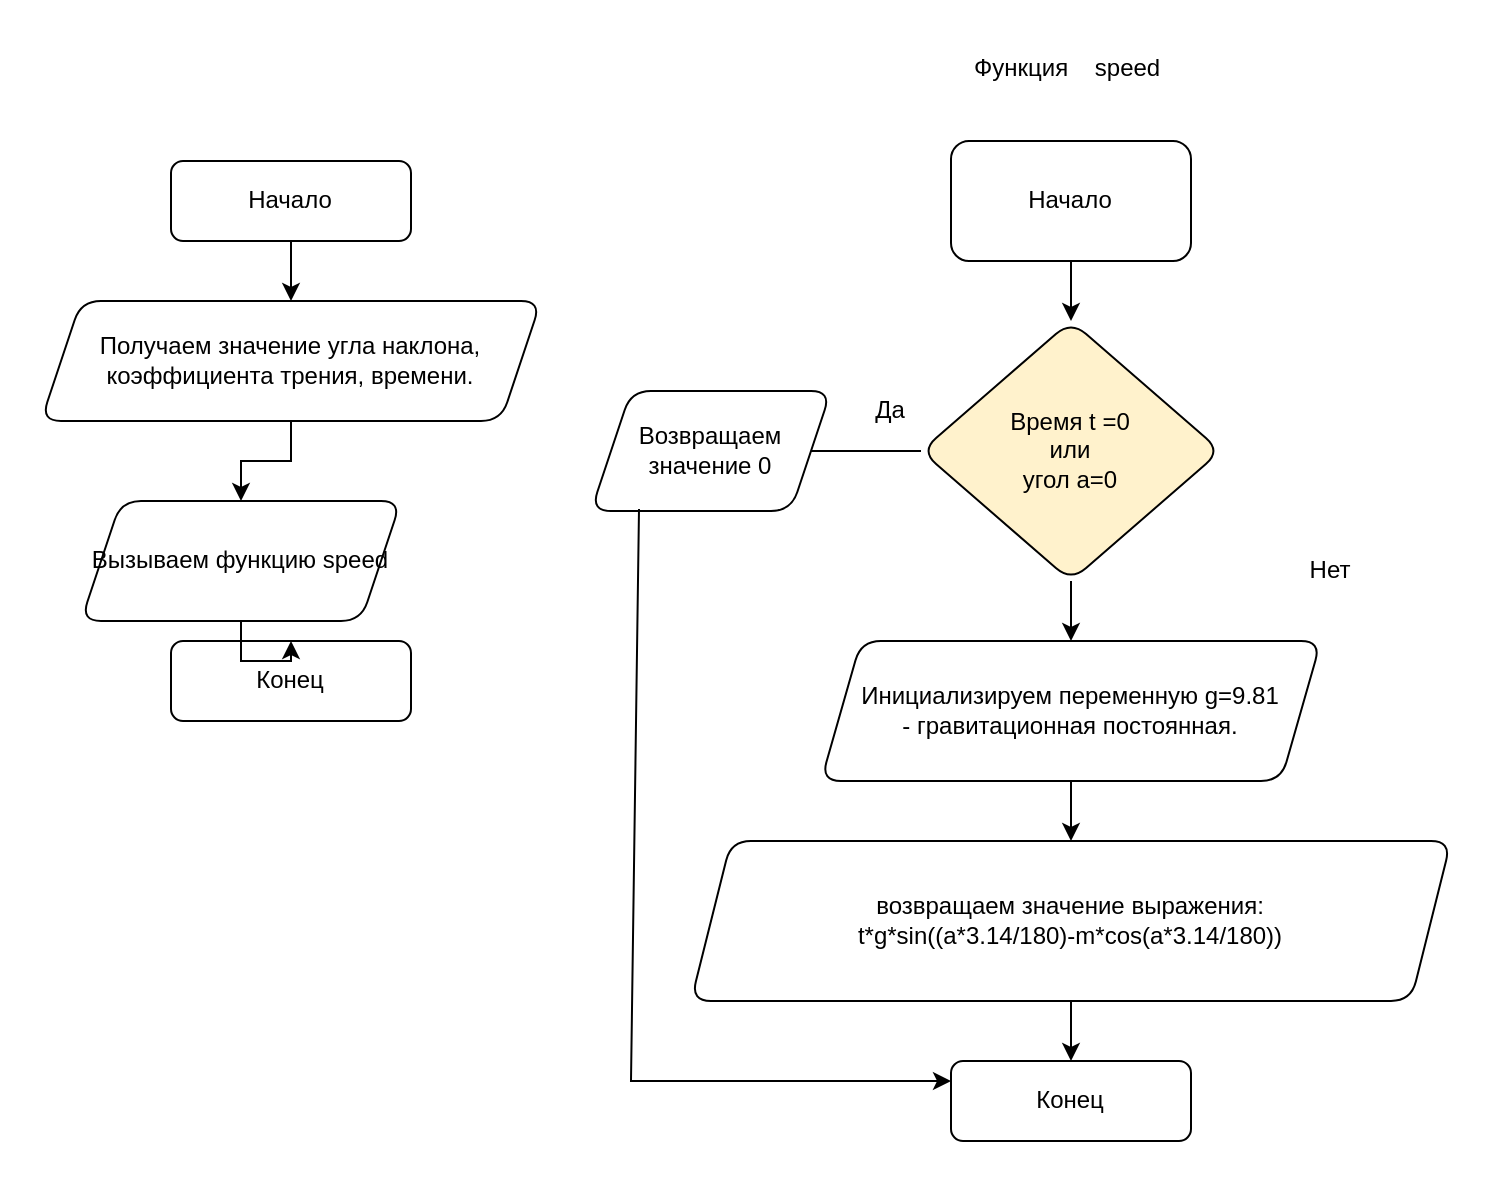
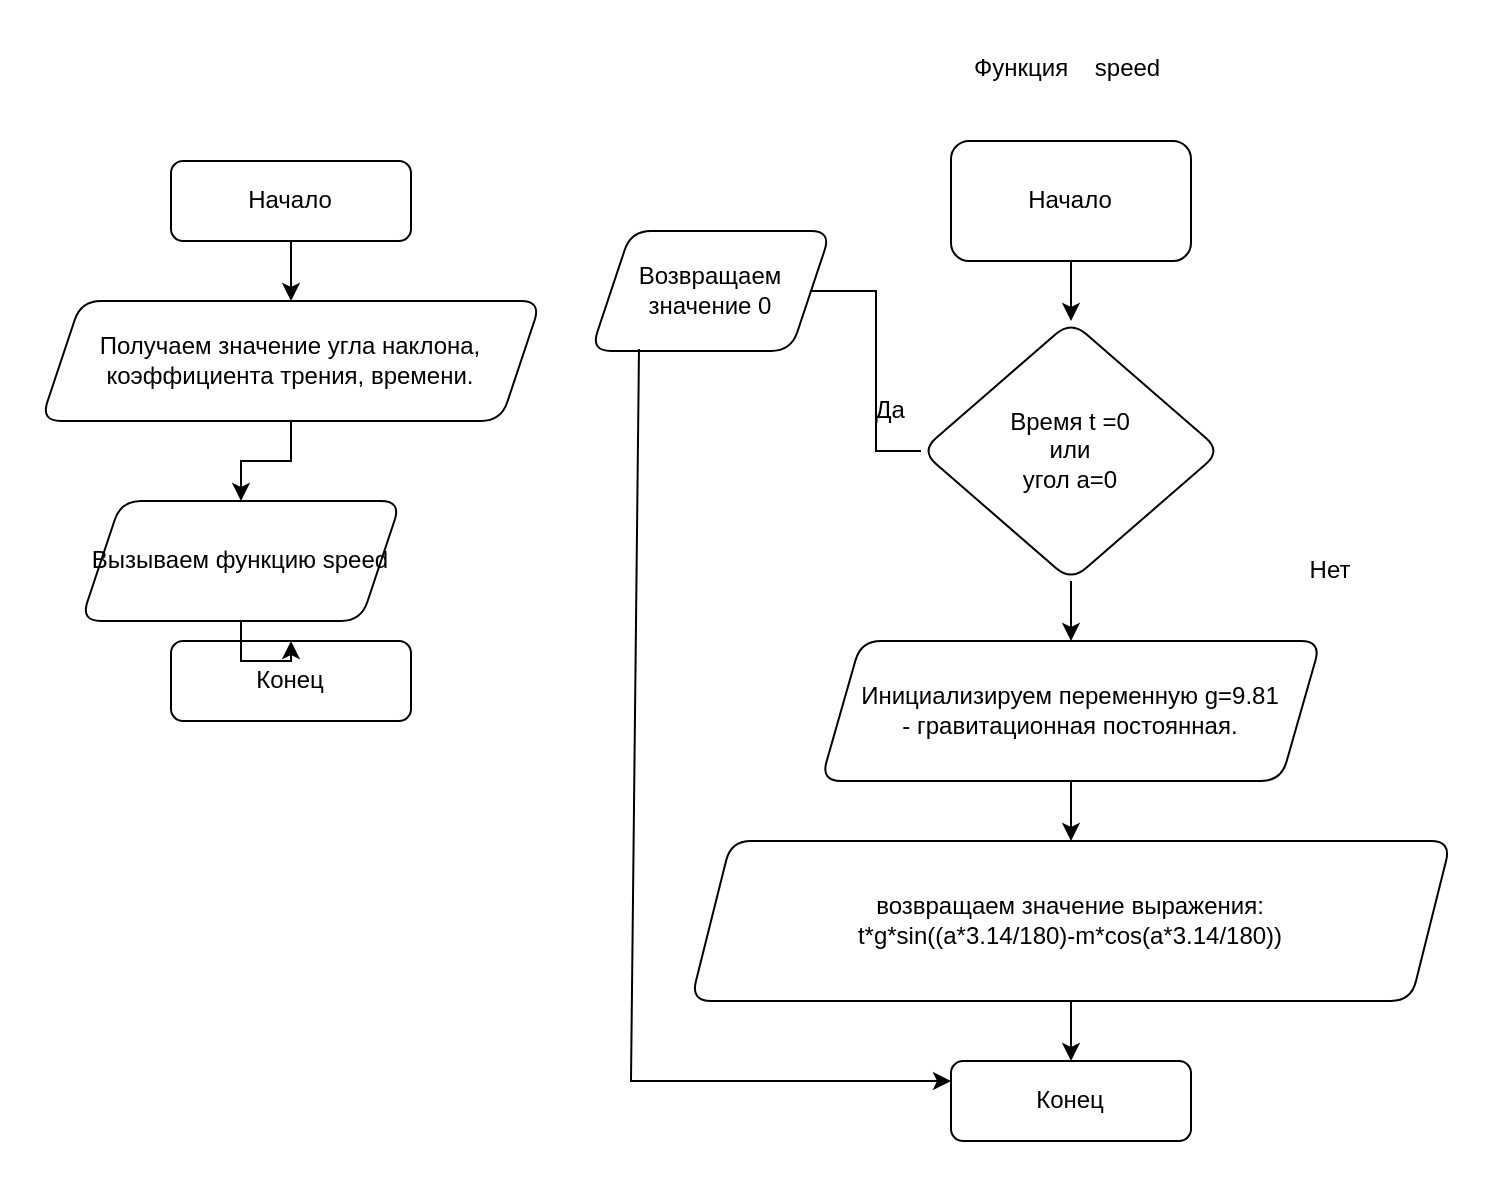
(711, 451) -> (711, 291)
(1071, 451) -> (1071, 451)
